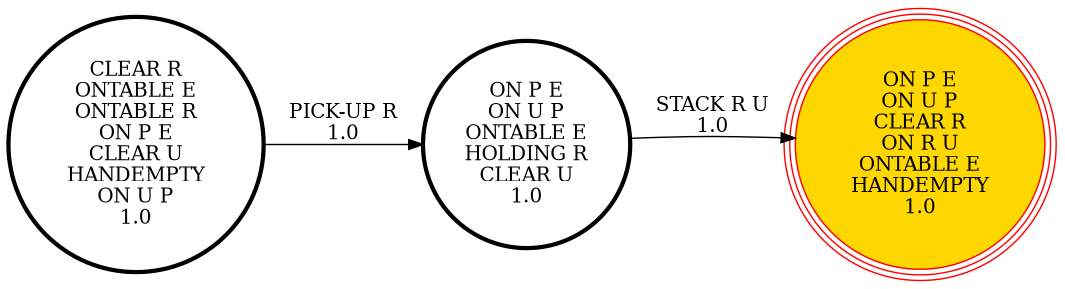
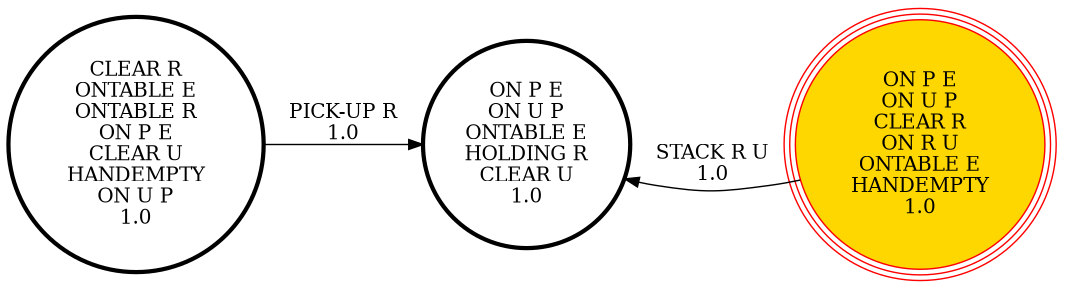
(706, 137) -> (720, 191)
